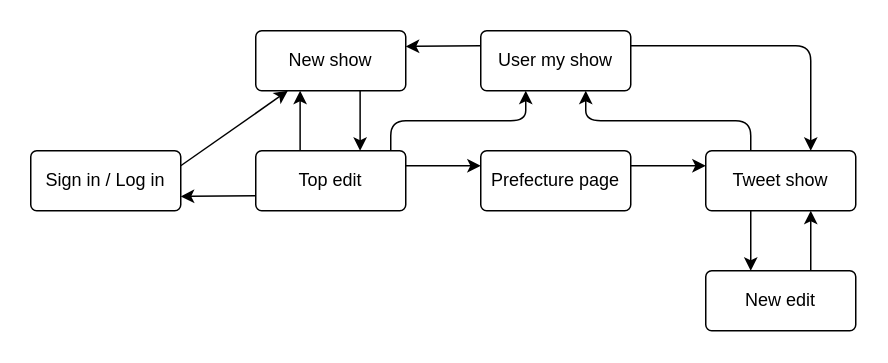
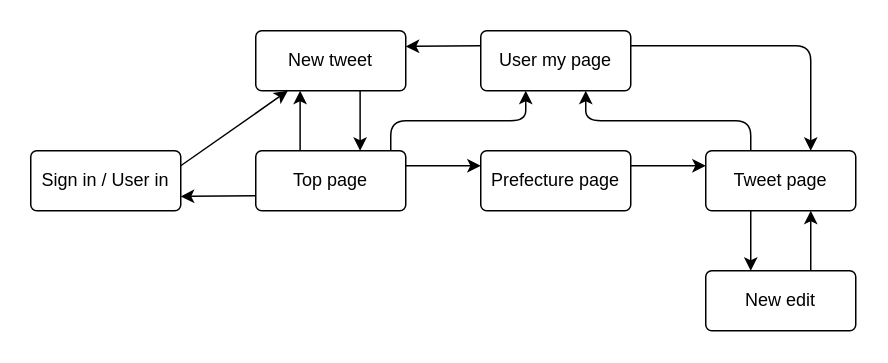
(331, 61) -> (331, 61)
(556, 61) -> (556, 61)
(106, 181) -> (106, 181)
(331, 181) -> (331, 181)
(781, 181) -> (781, 181)
